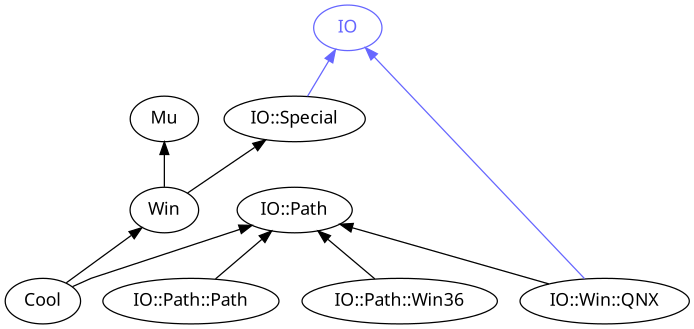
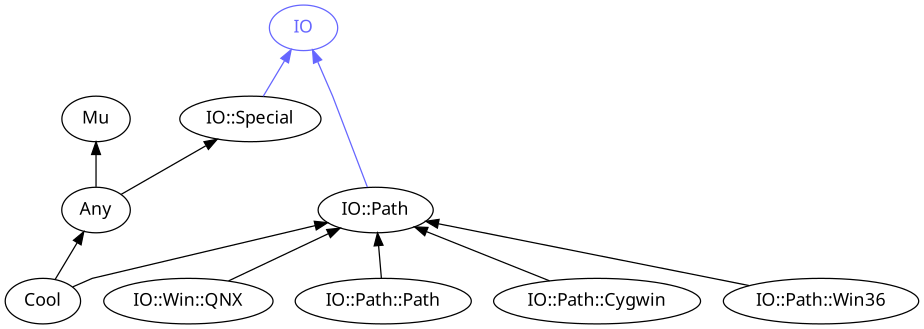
(479, 168) -> (343, 124)
(164, 210) -> (96, 210)
none -> (597, 301)
